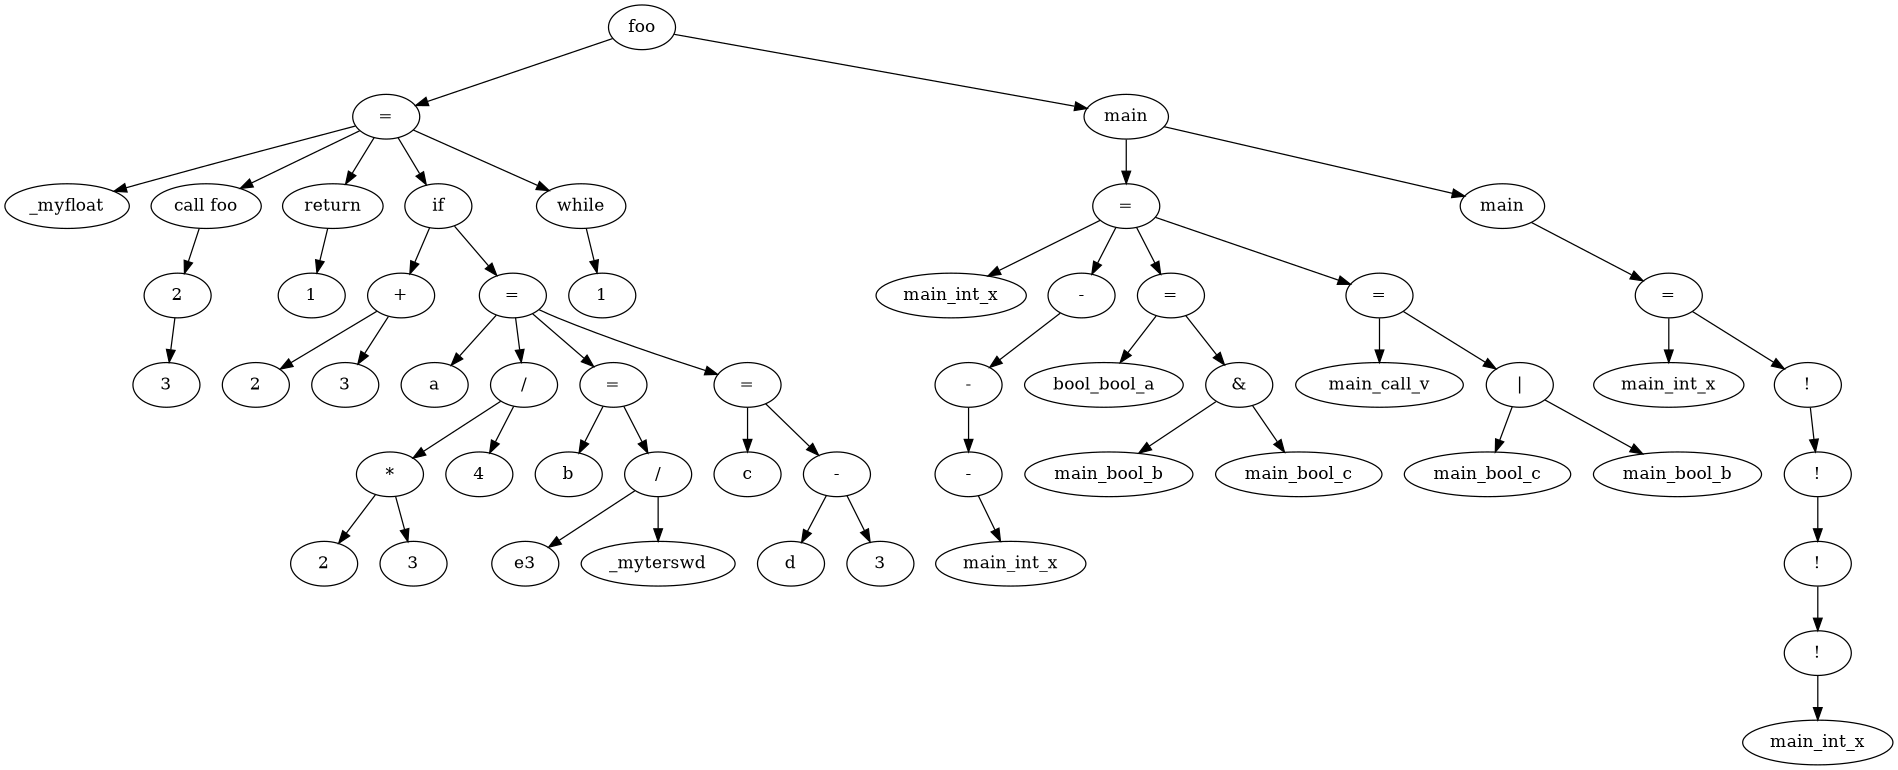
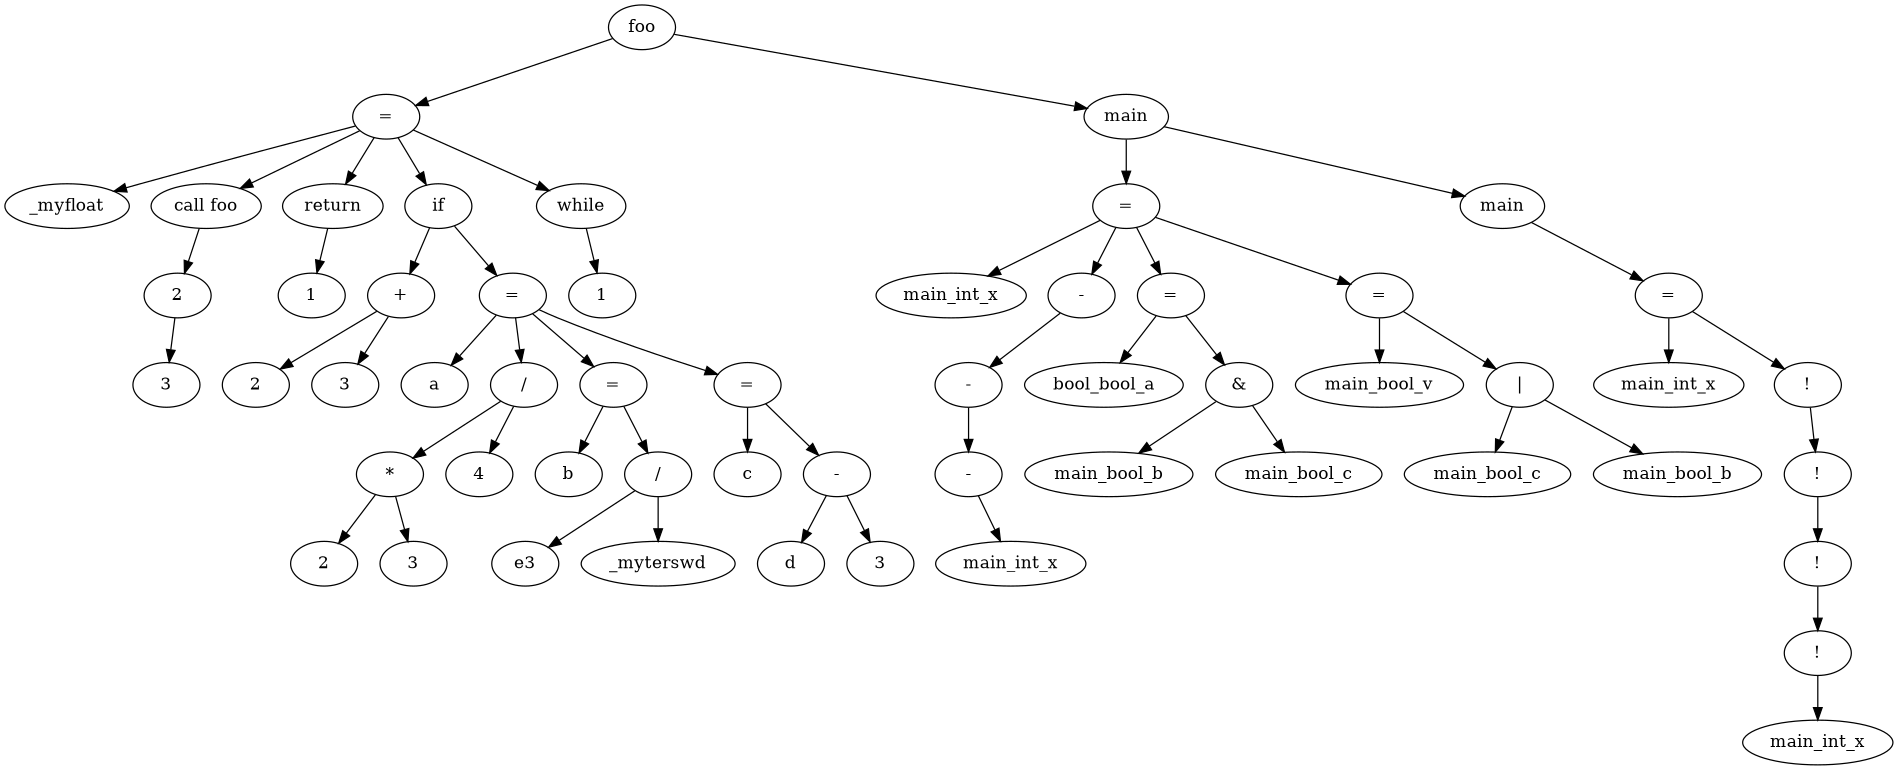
(1379, 385) -> (1379, 385)
